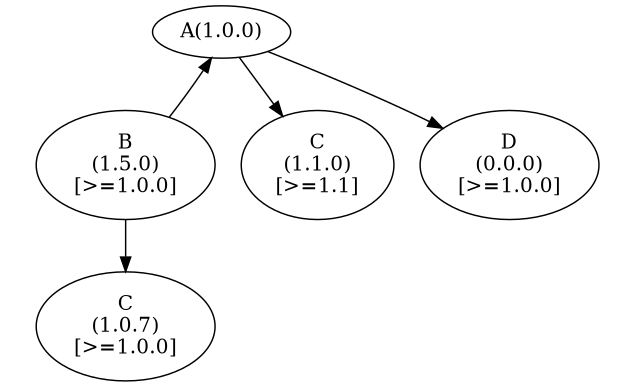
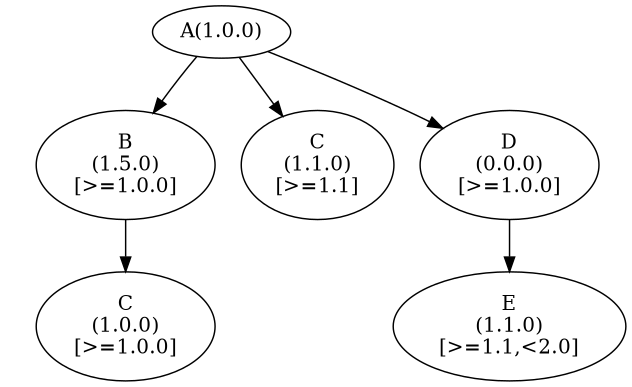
(187, 94) -> (179, 79)
(126, 326) -> (126, 326)
none -> (510, 326)
